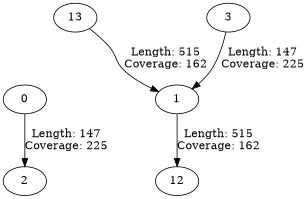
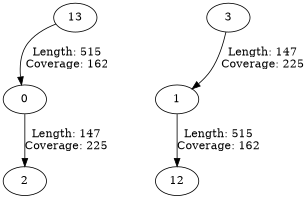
(117, 62) -> (28, 44)
